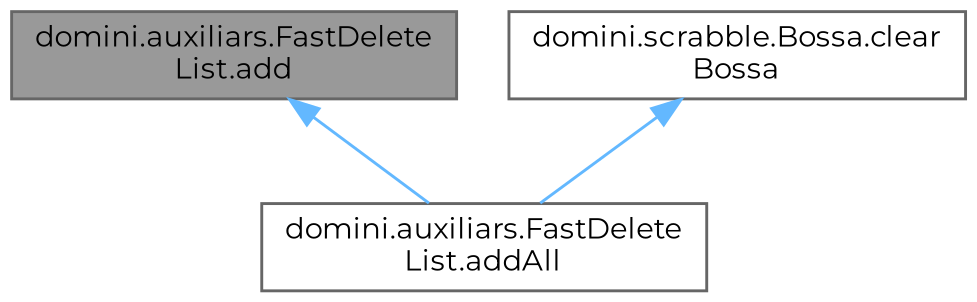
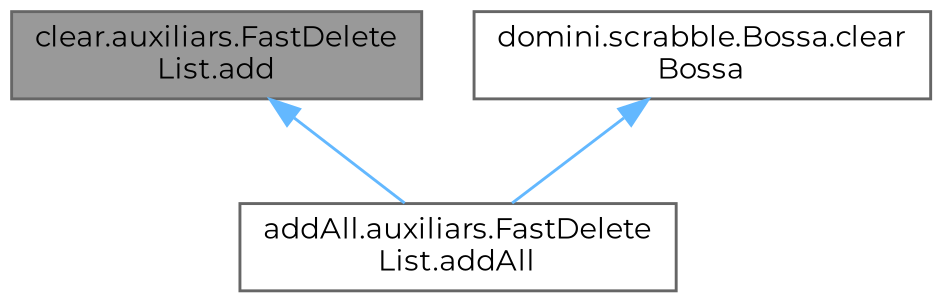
(234, 55) -> (217, 55)
(484, 247) -> (458, 247)
